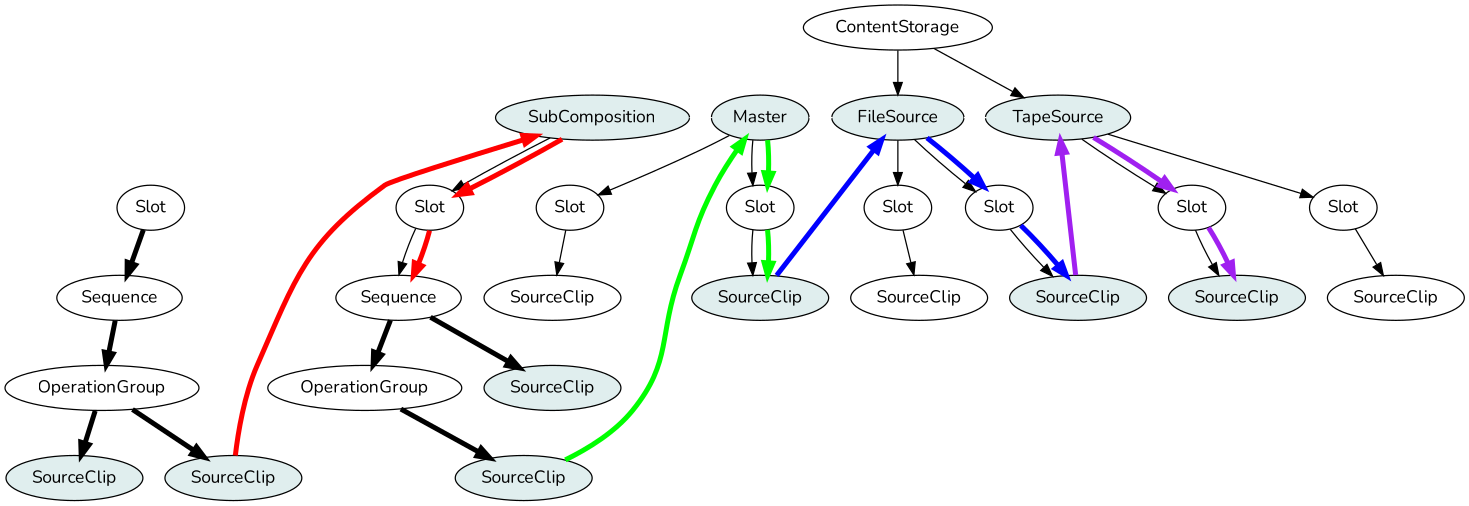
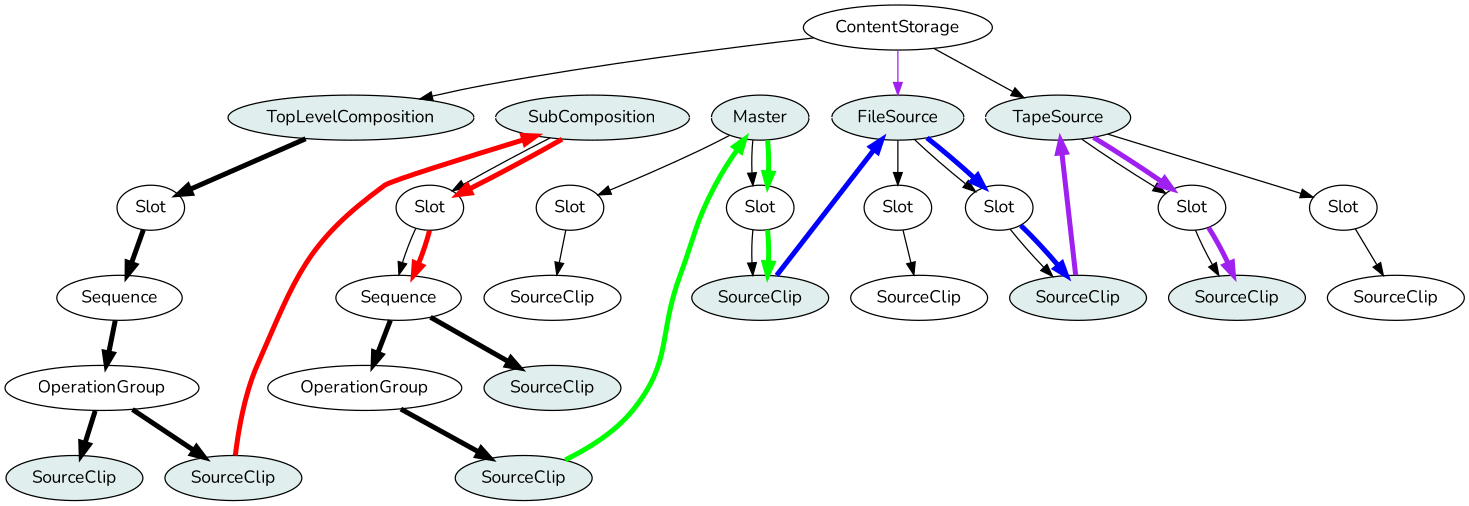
(898, 66) -> (898, 66)
none -> (351, 118)
